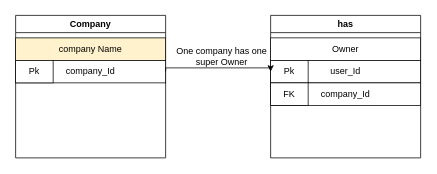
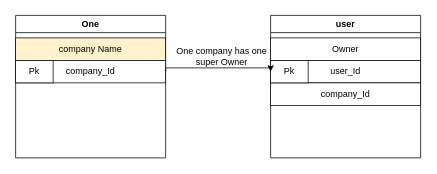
(90, 24) -> (90, 24)
(345, 24) -> (345, 24)
(289, 94) -> none
